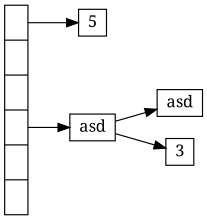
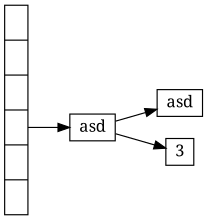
(93, 23) -> none
